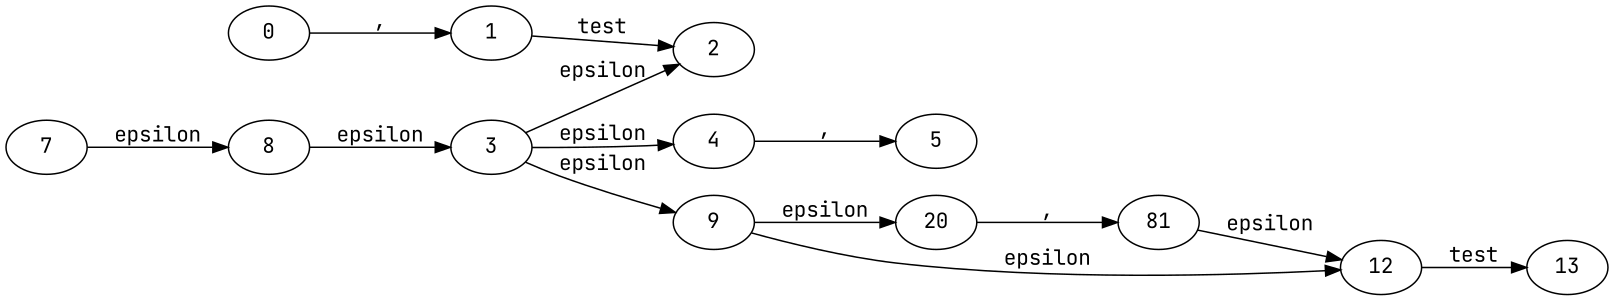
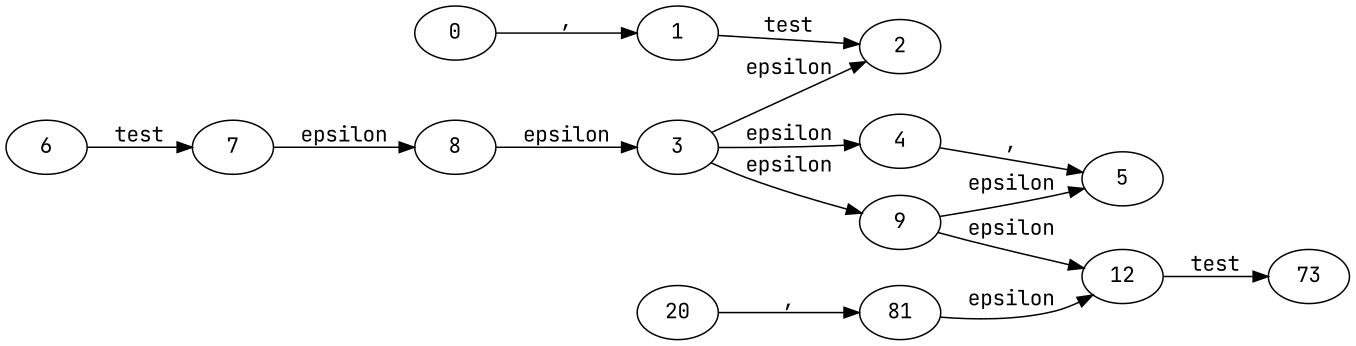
none -> (47, 147)
(817, 222) -> (1005, 205)
(1567, 267) -> (1309, 277)
